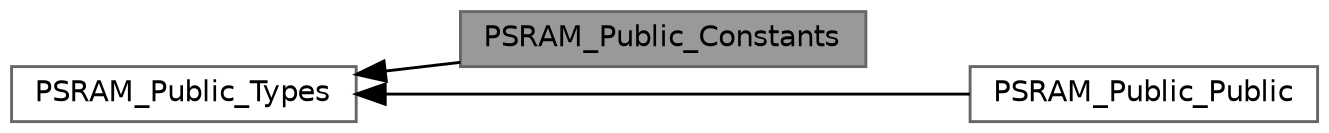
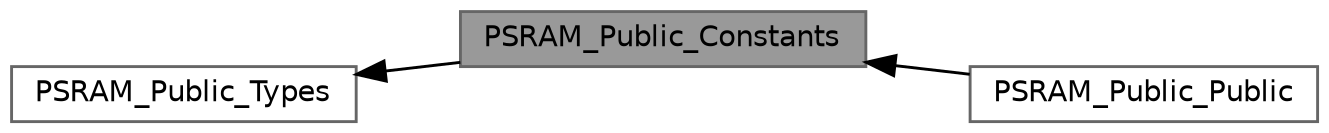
(678, 94) -> (933, 70)
